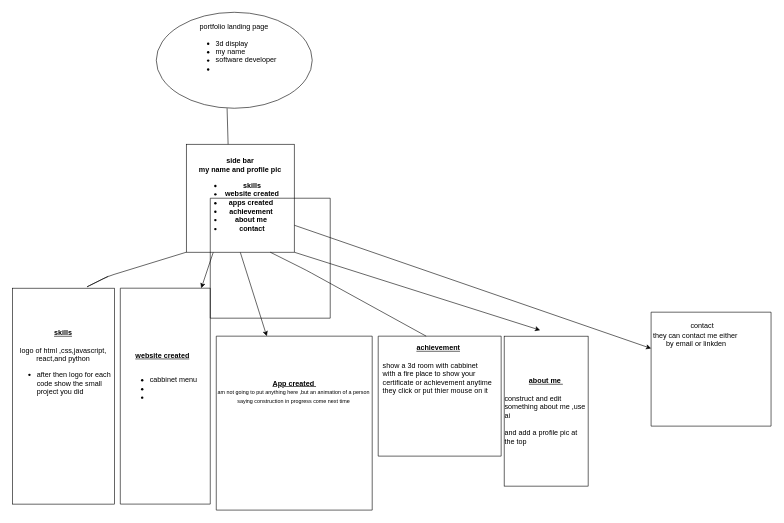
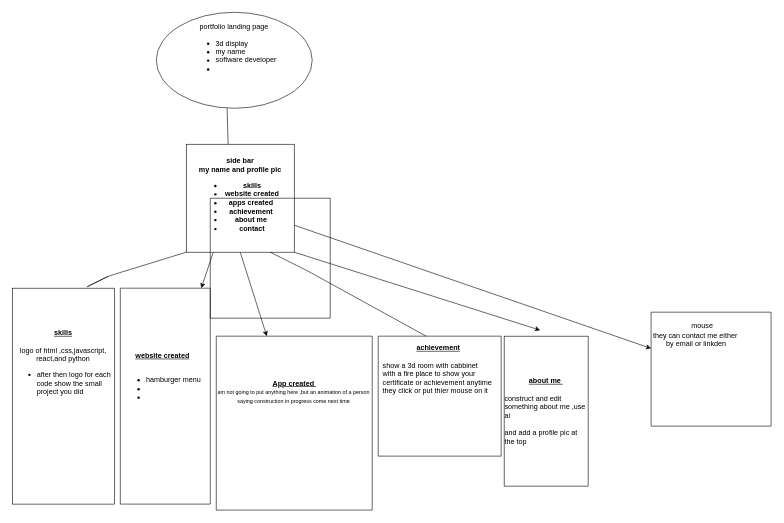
(703, 326) -> (703, 326)
(163, 380) -> (163, 380)
